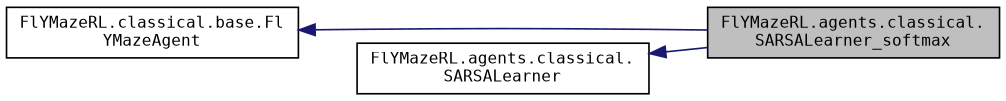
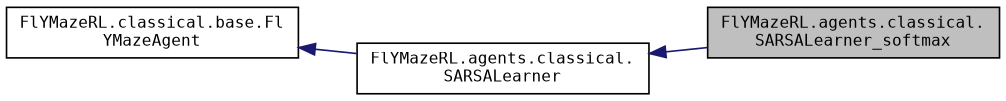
(511, 29) -> (336, 51)
